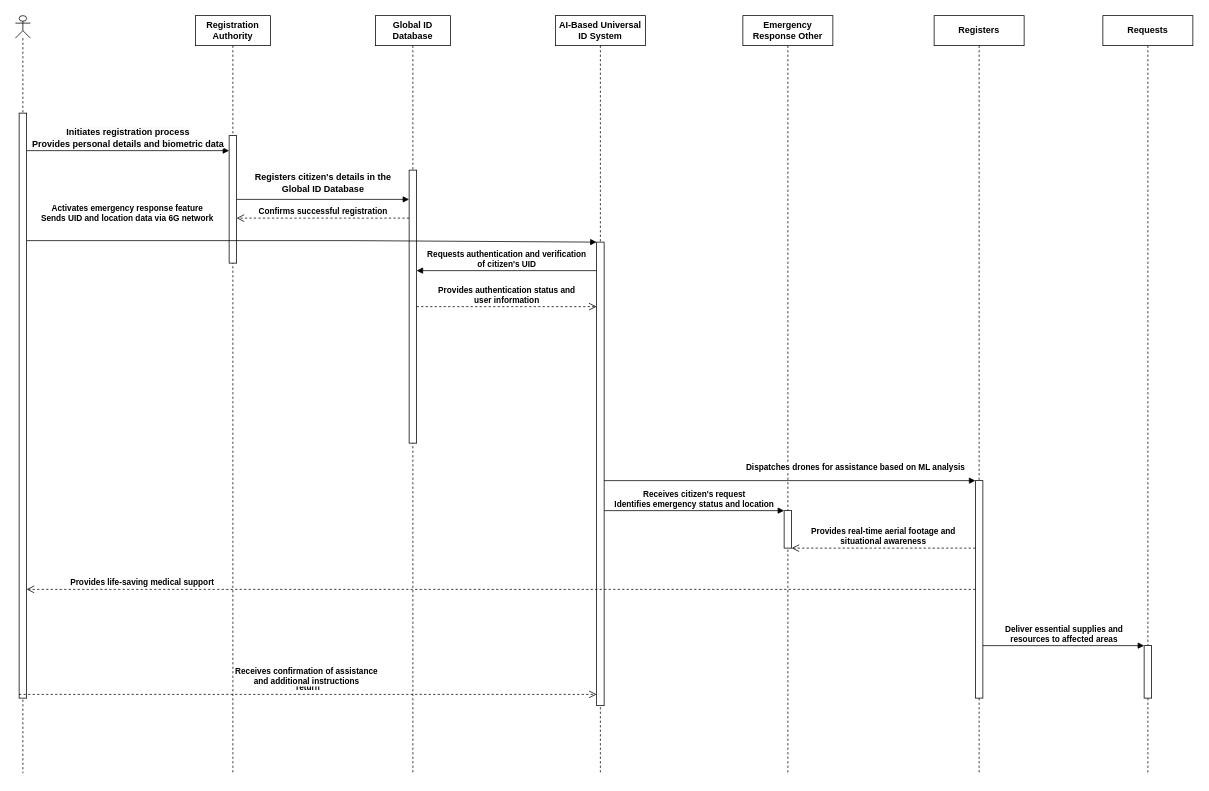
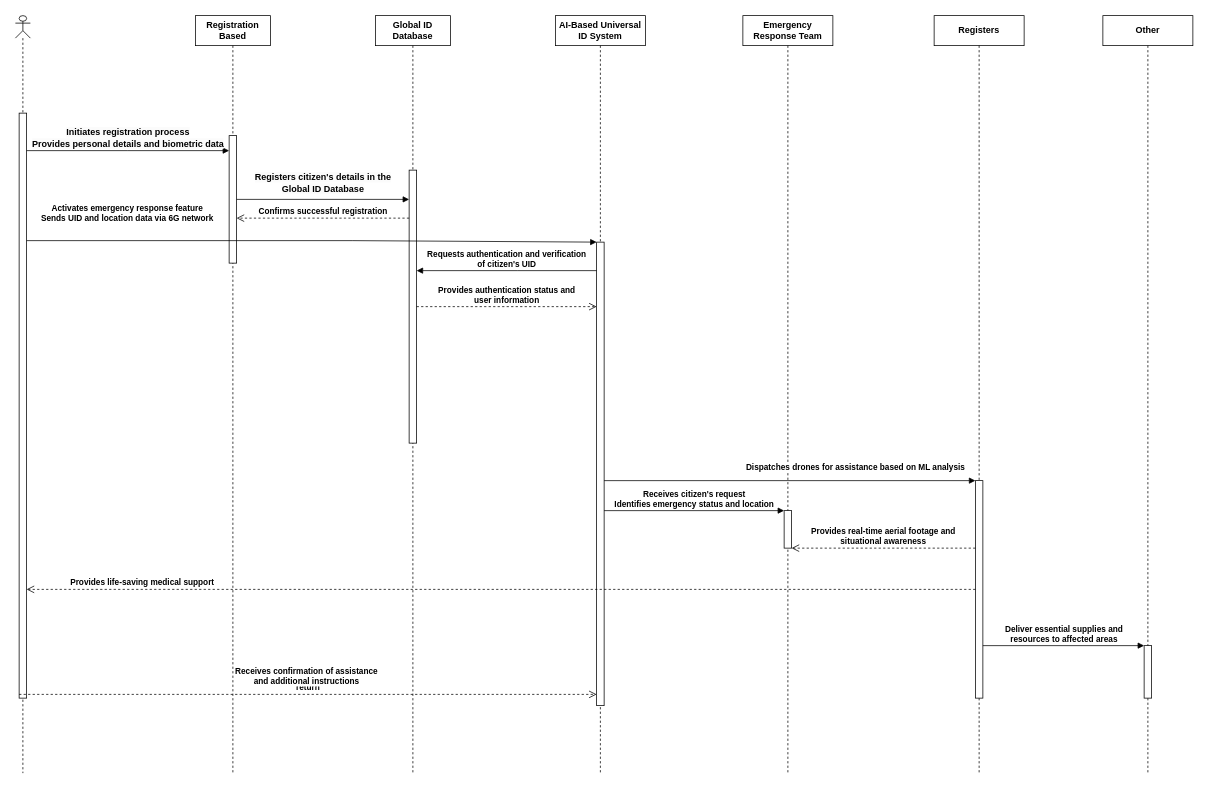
(233, 30) -> (233, 30)
(788, 30) -> (788, 30)
(1148, 30) -> (1148, 30)
